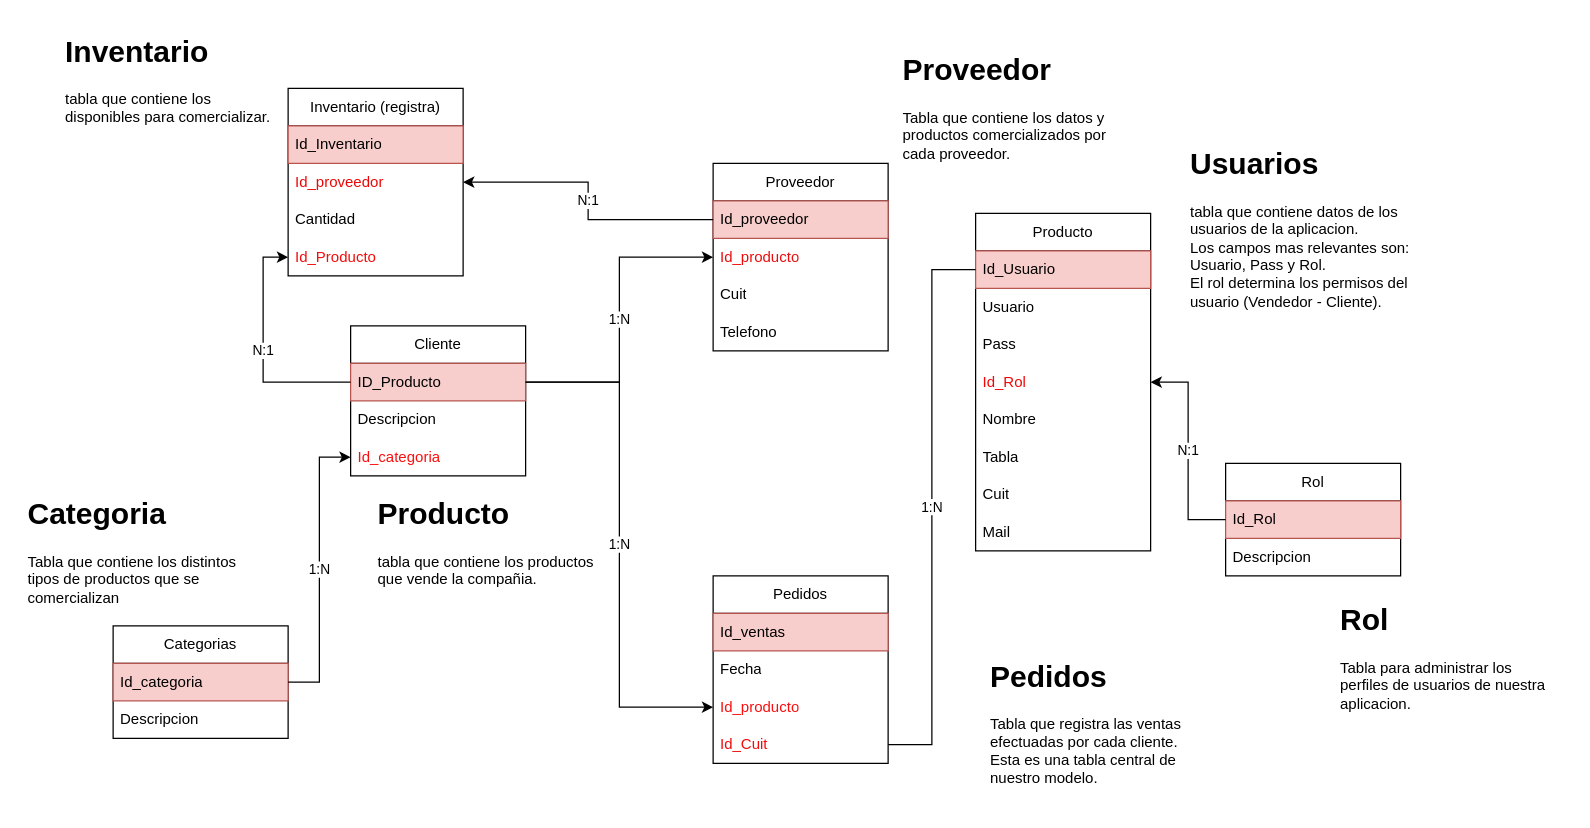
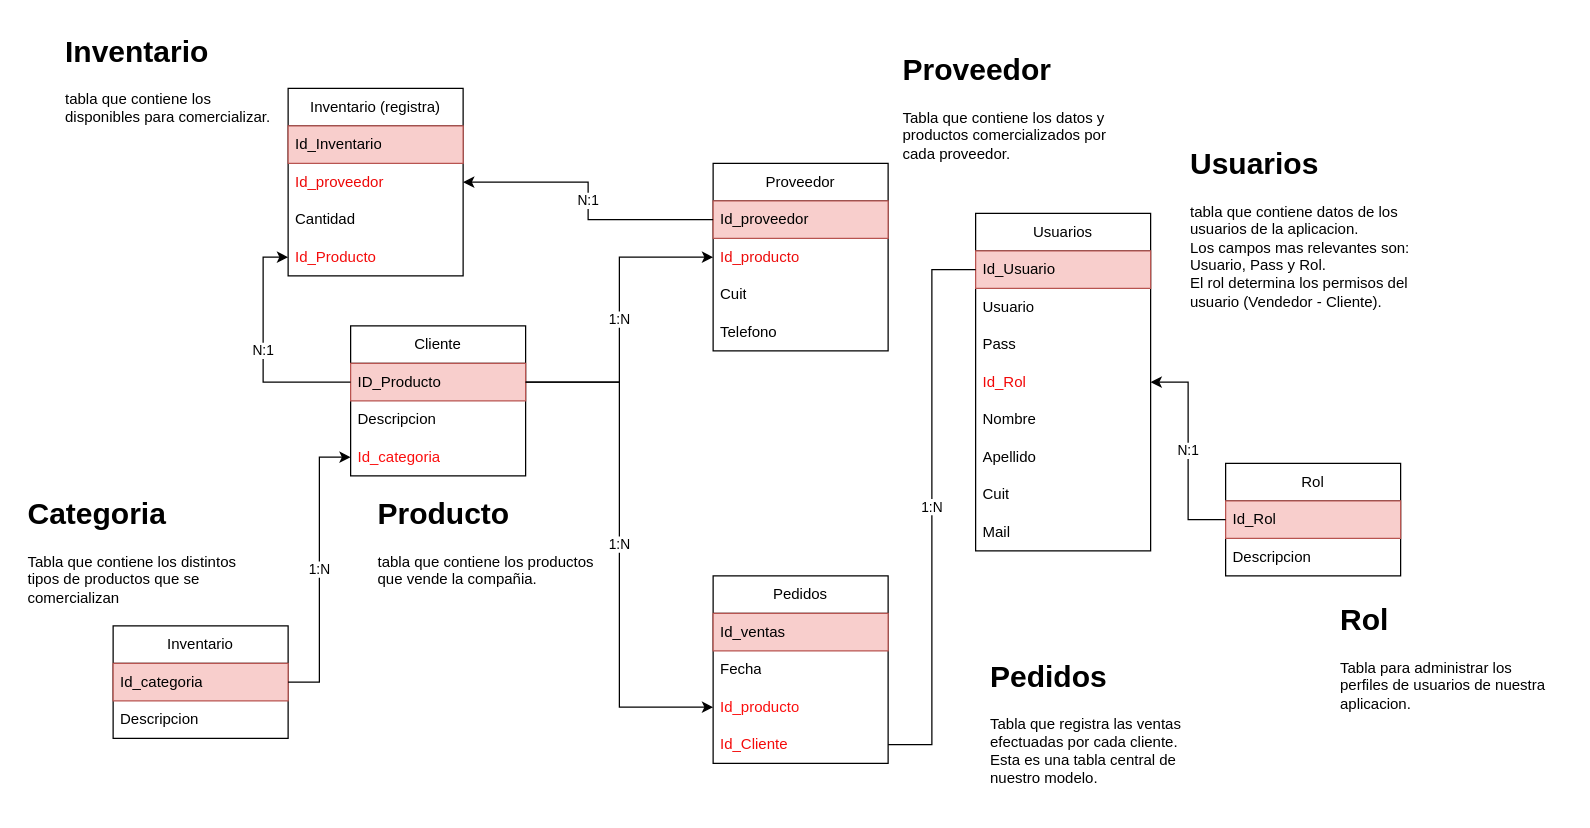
(1063, 232) -> (1063, 232)
(1002, 457) -> (1011, 457)
(201, 644) -> (201, 644)
(748, 744) -> (759, 744)
